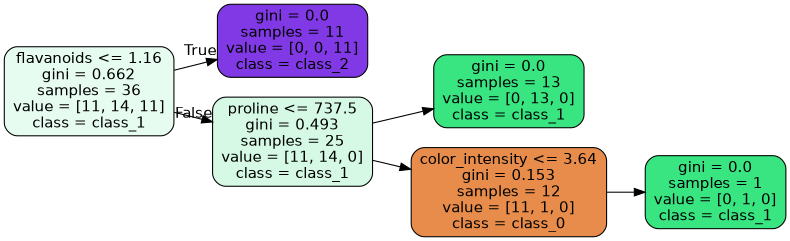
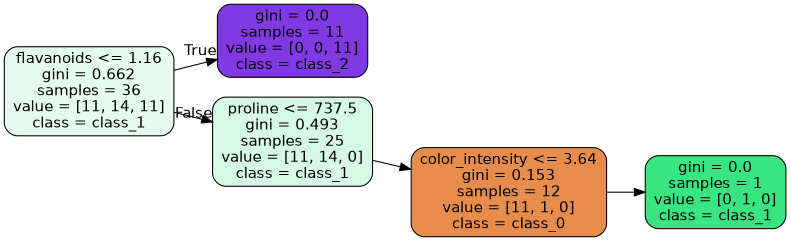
(509, 91) -> none
